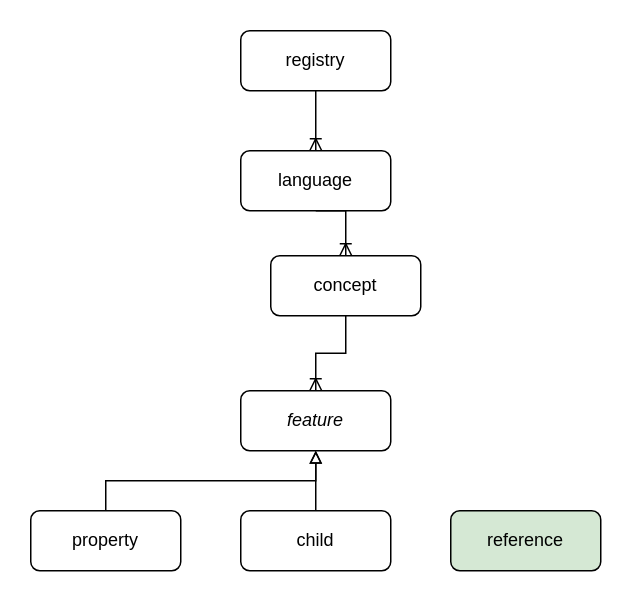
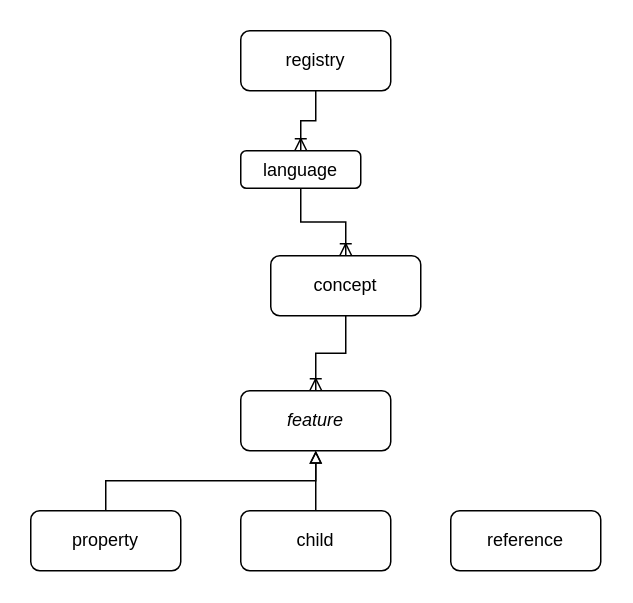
(316, 181) -> (301, 170)
(526, 541) -> (526, 541)
